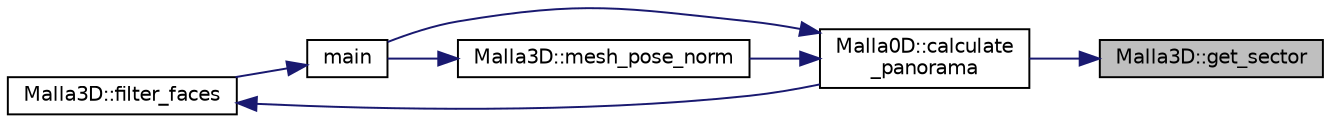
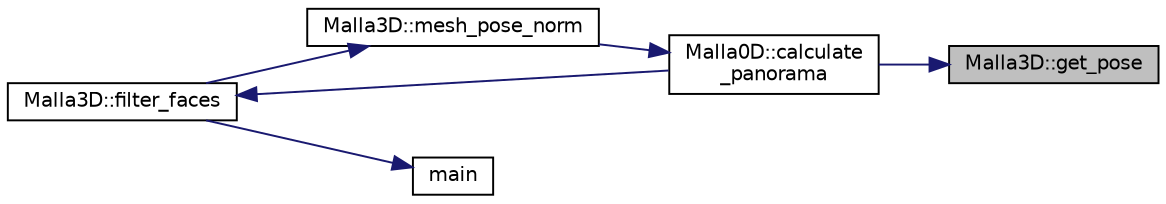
(593, 8) -> none
(413, 59) -> (278, 67)
(1211, 59) -> (1054, 65)
